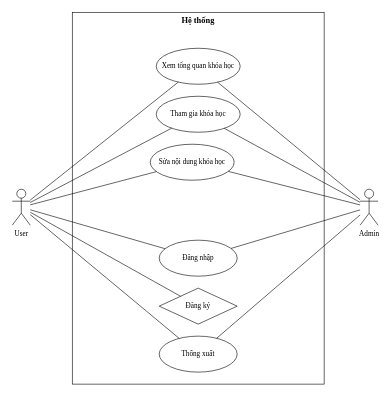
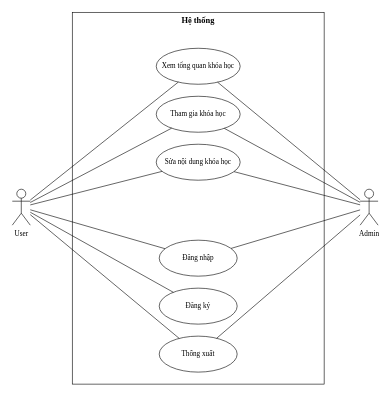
(192, 162) -> (198, 162)
(198, 306) -> (198, 306)
